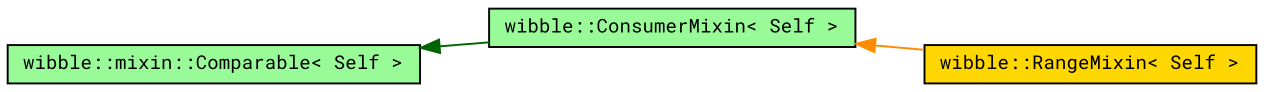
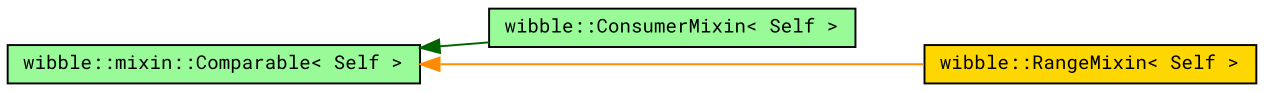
(899, 48) -> (682, 64)
